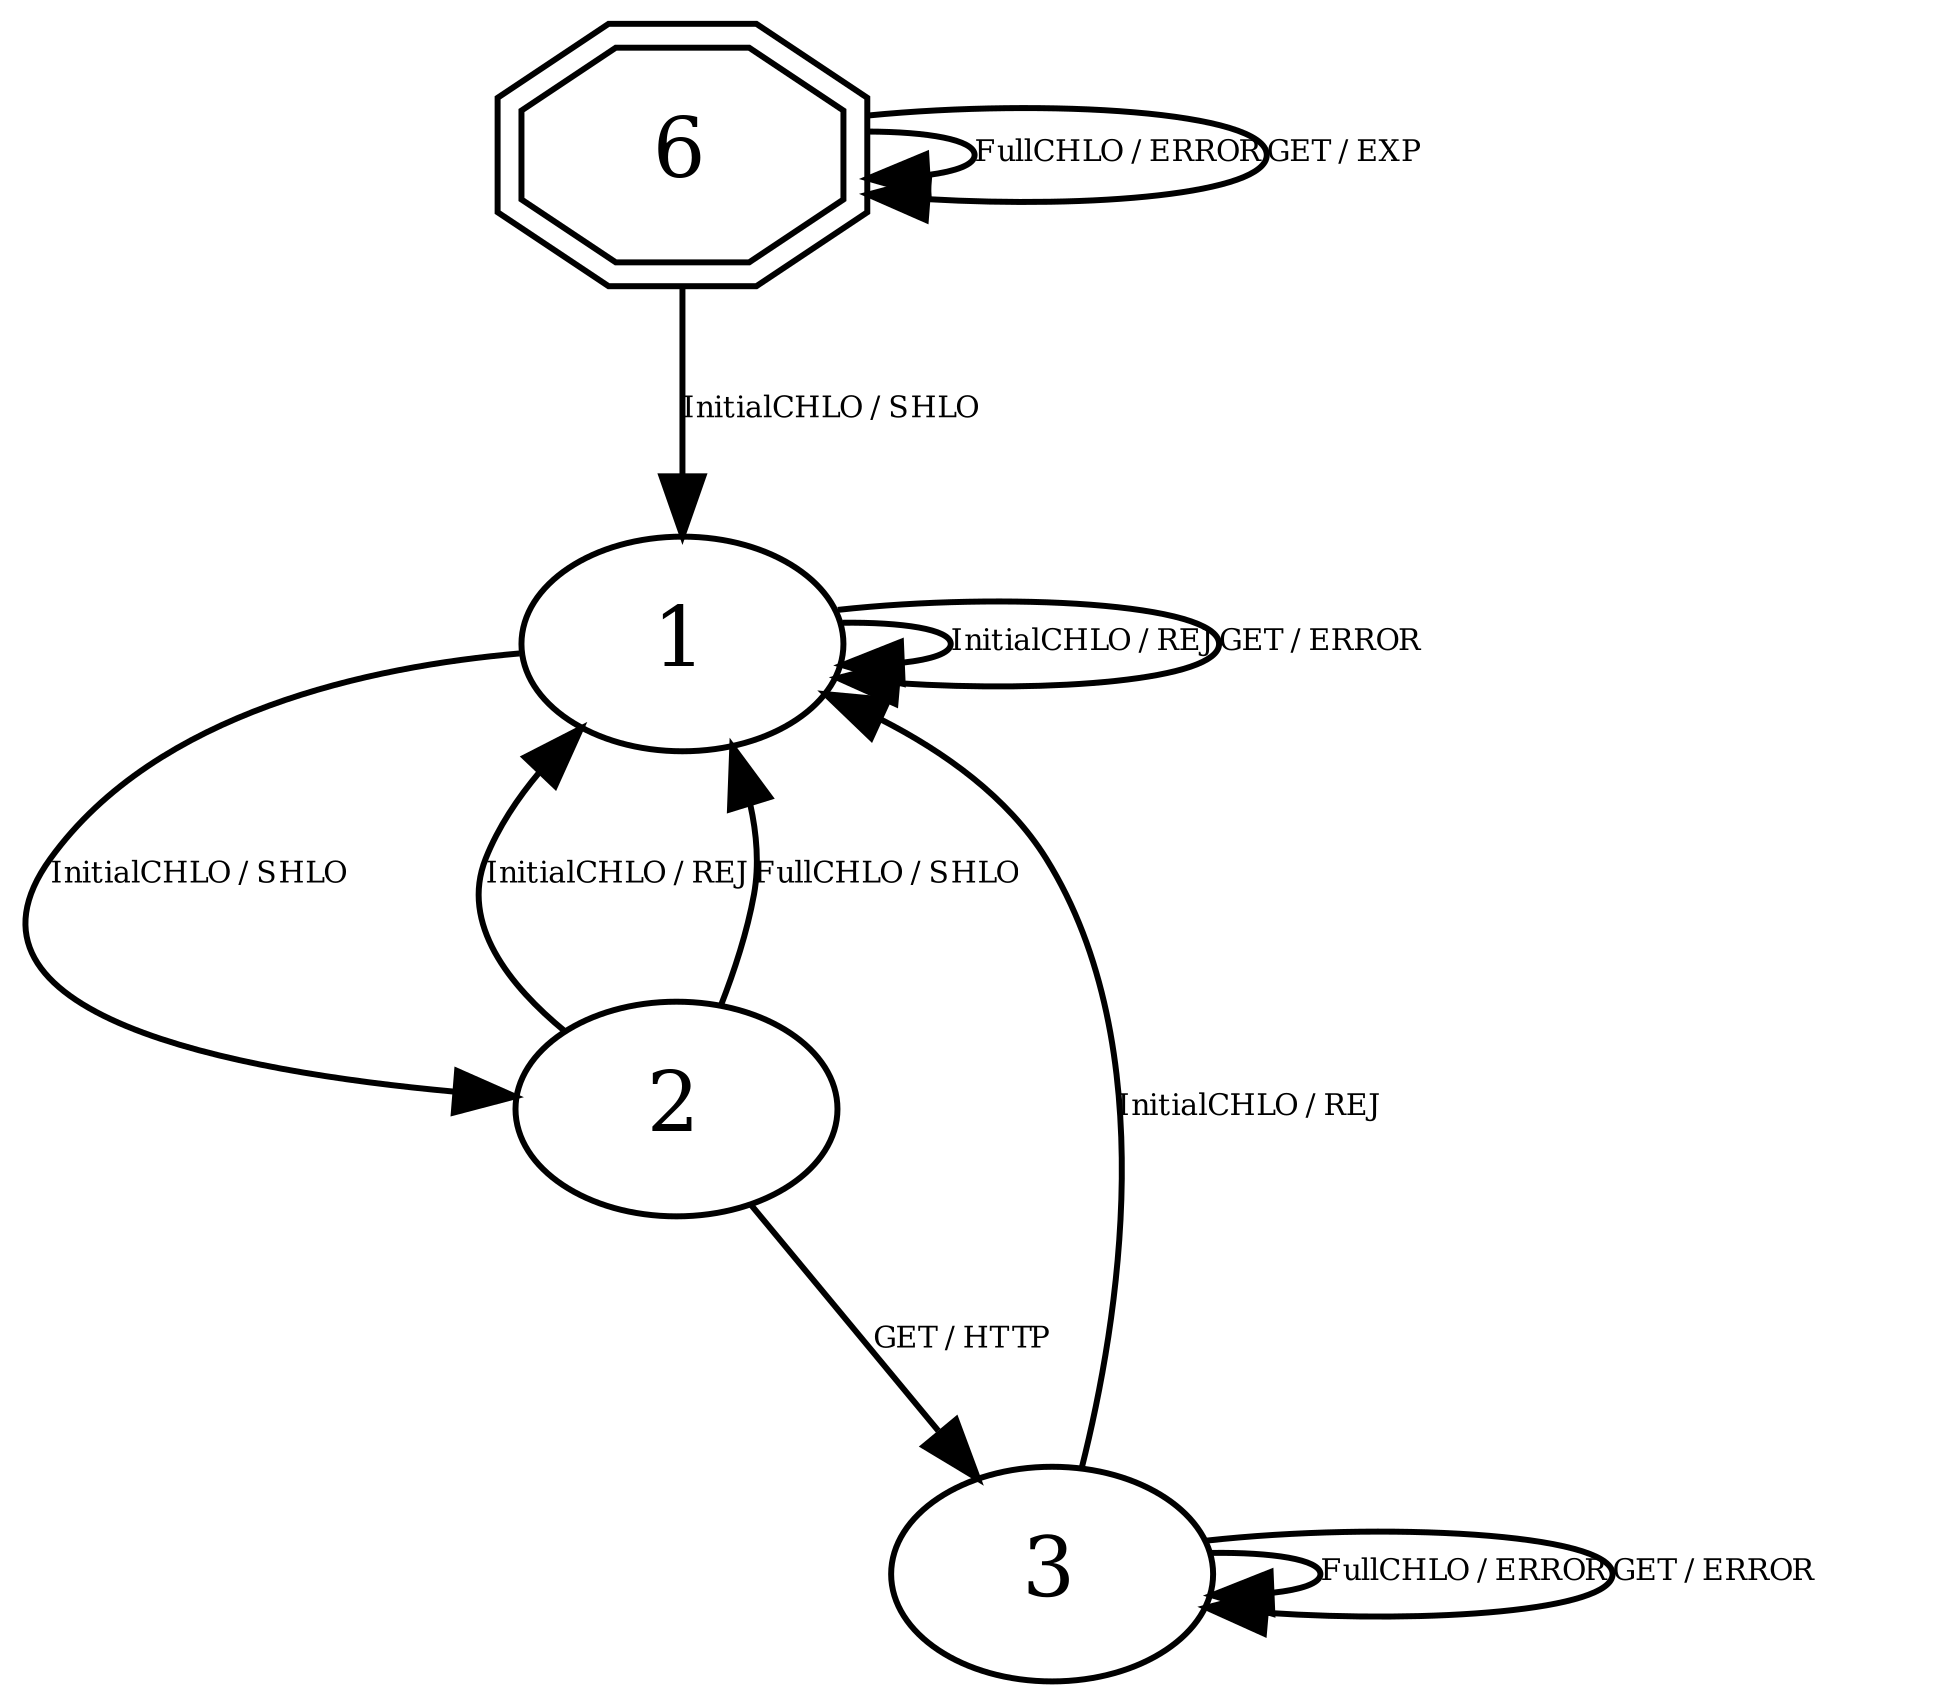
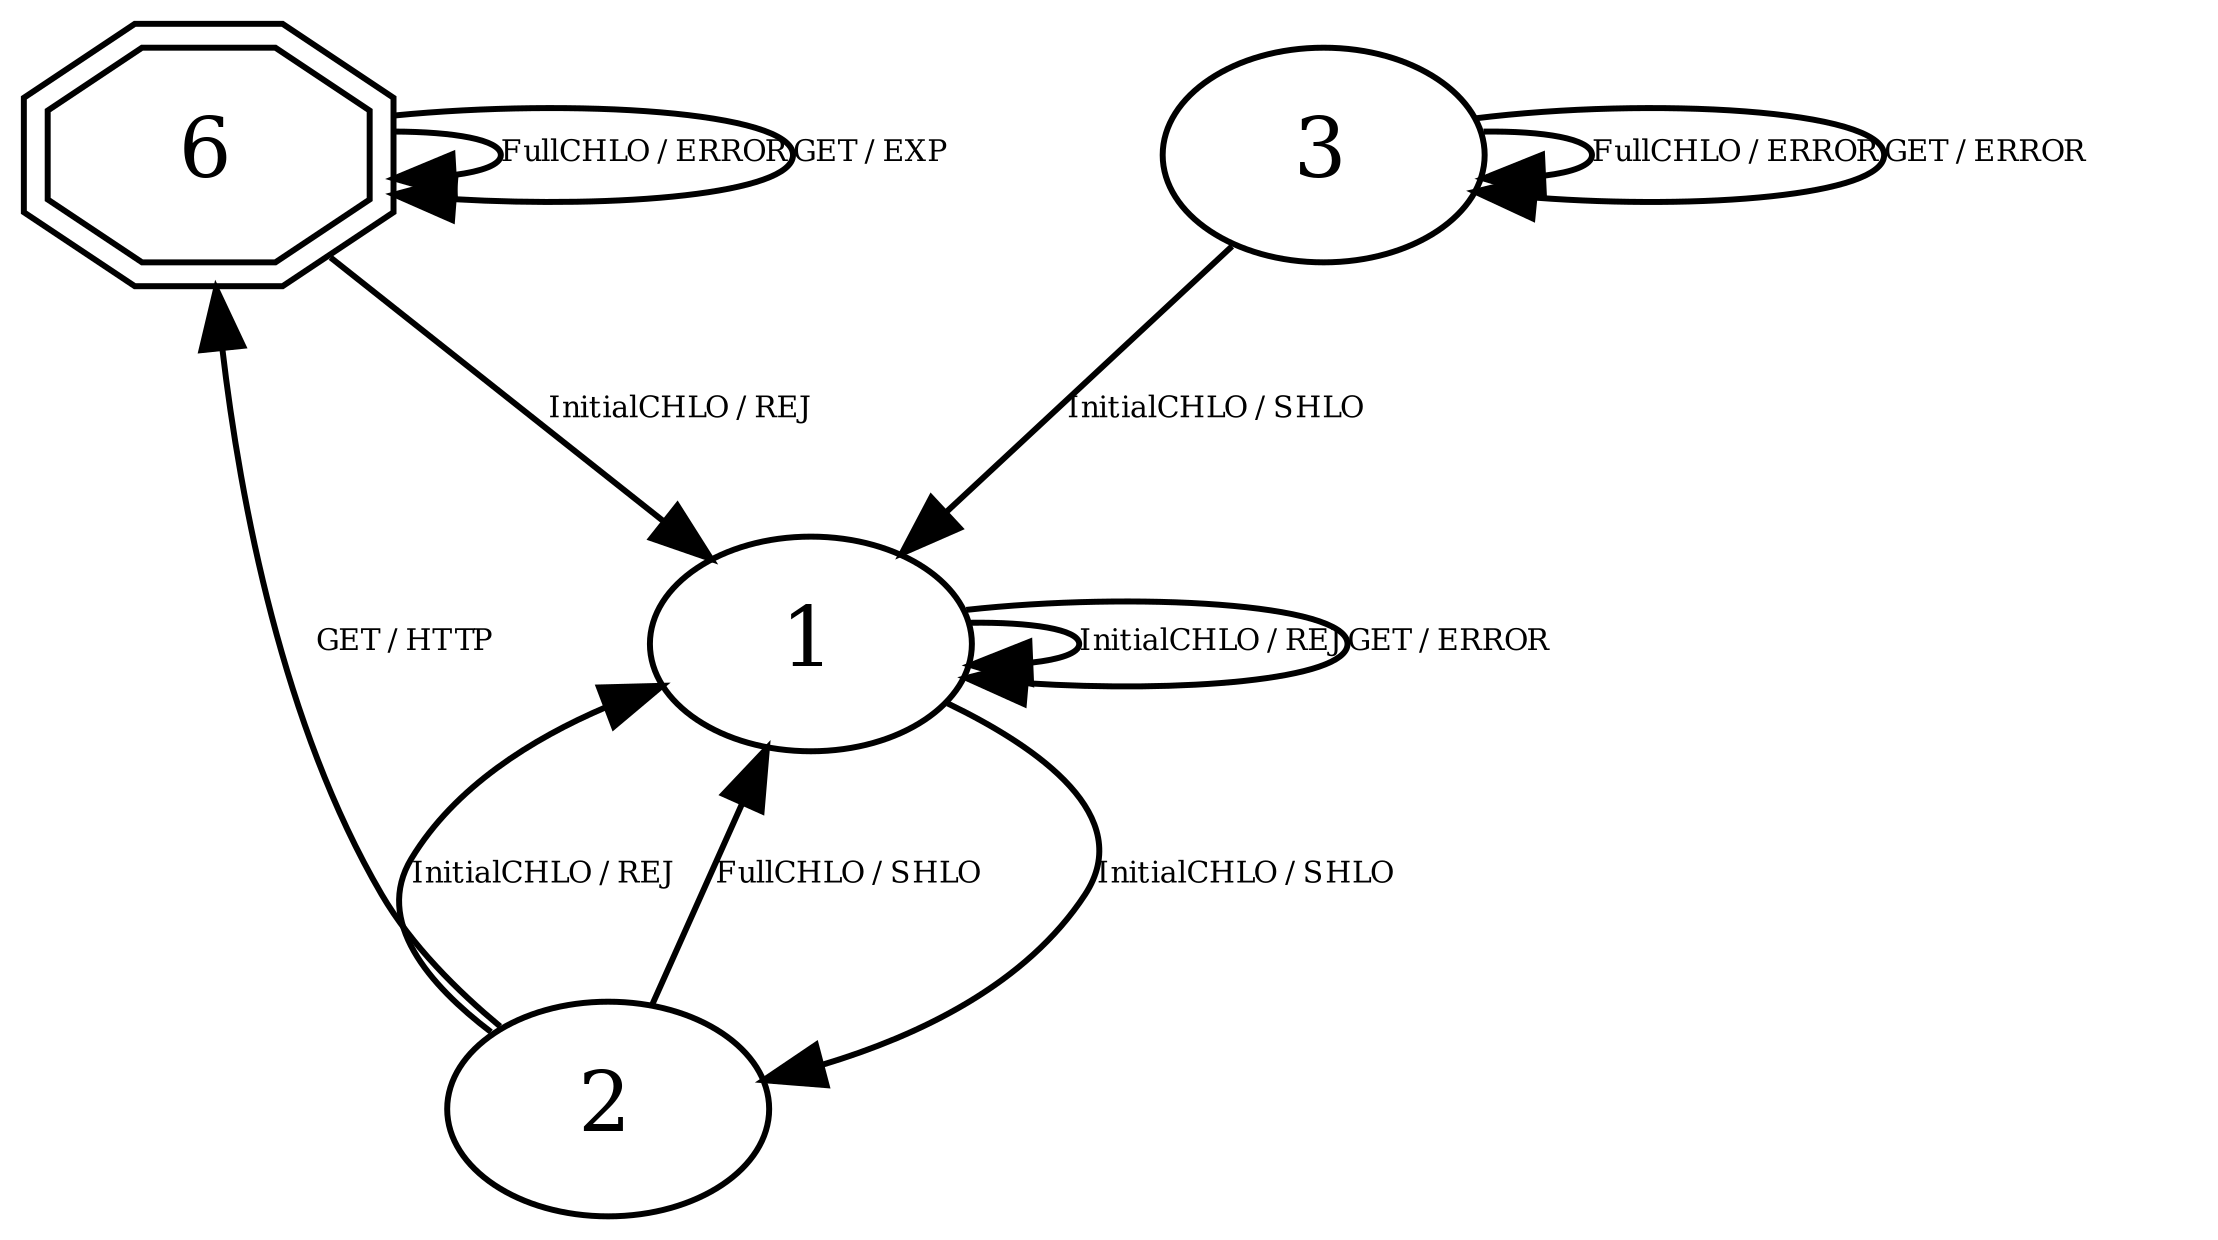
(832, 411) -> (683, 411)
(1252, 1109) -> (1216, 411)
(844, 1318) -> (302, 715)
